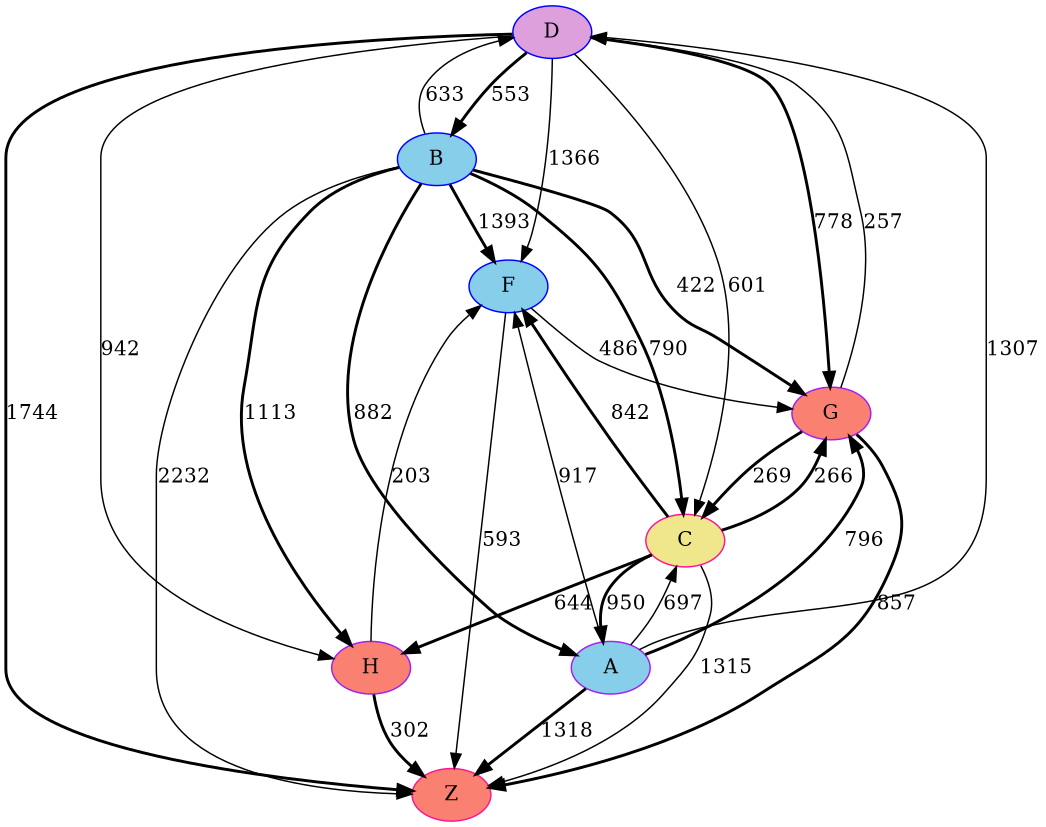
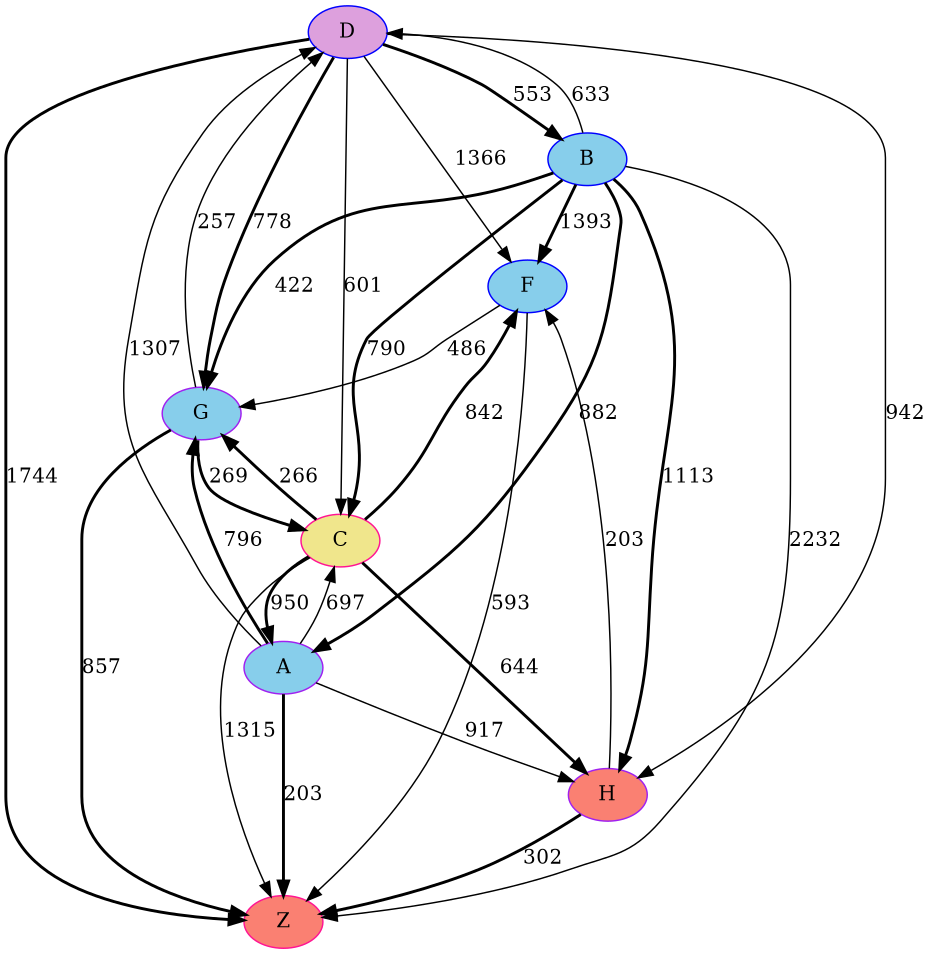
(831, 413) -> (202, 413)
(559, 485) -> (431, 729)
(568, 731) -> (304, 795)
